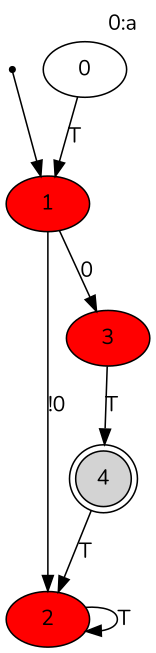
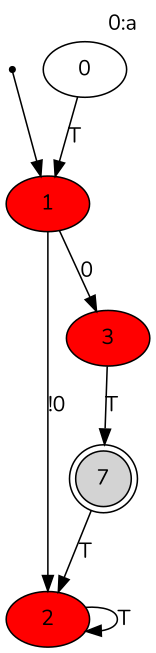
(103, 479) -> (103, 479)
